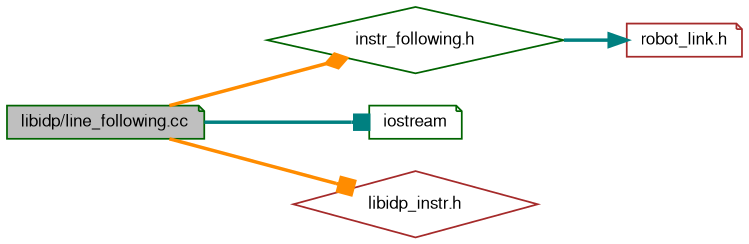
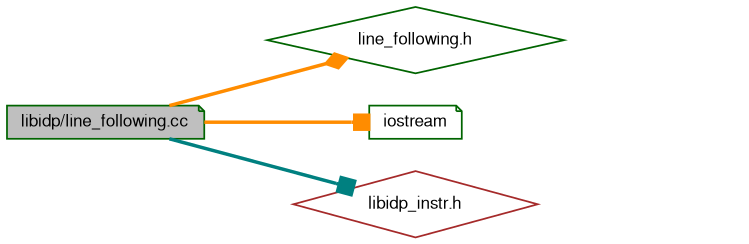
(416, 40) -> (416, 40)
(684, 40) -> none
(278, 122) -> (278, 122)
(253, 161) -> (253, 161)
